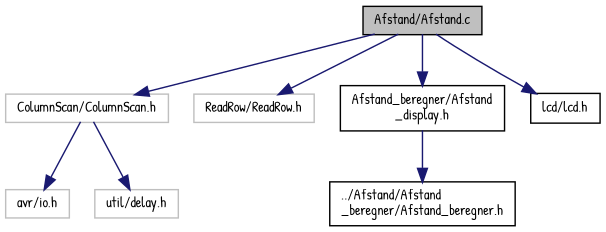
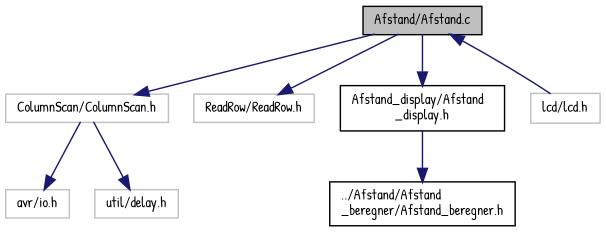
(479, 61) -> (507, 67)
(422, 108) -> (422, 108)
(565, 108) -> (565, 108)
